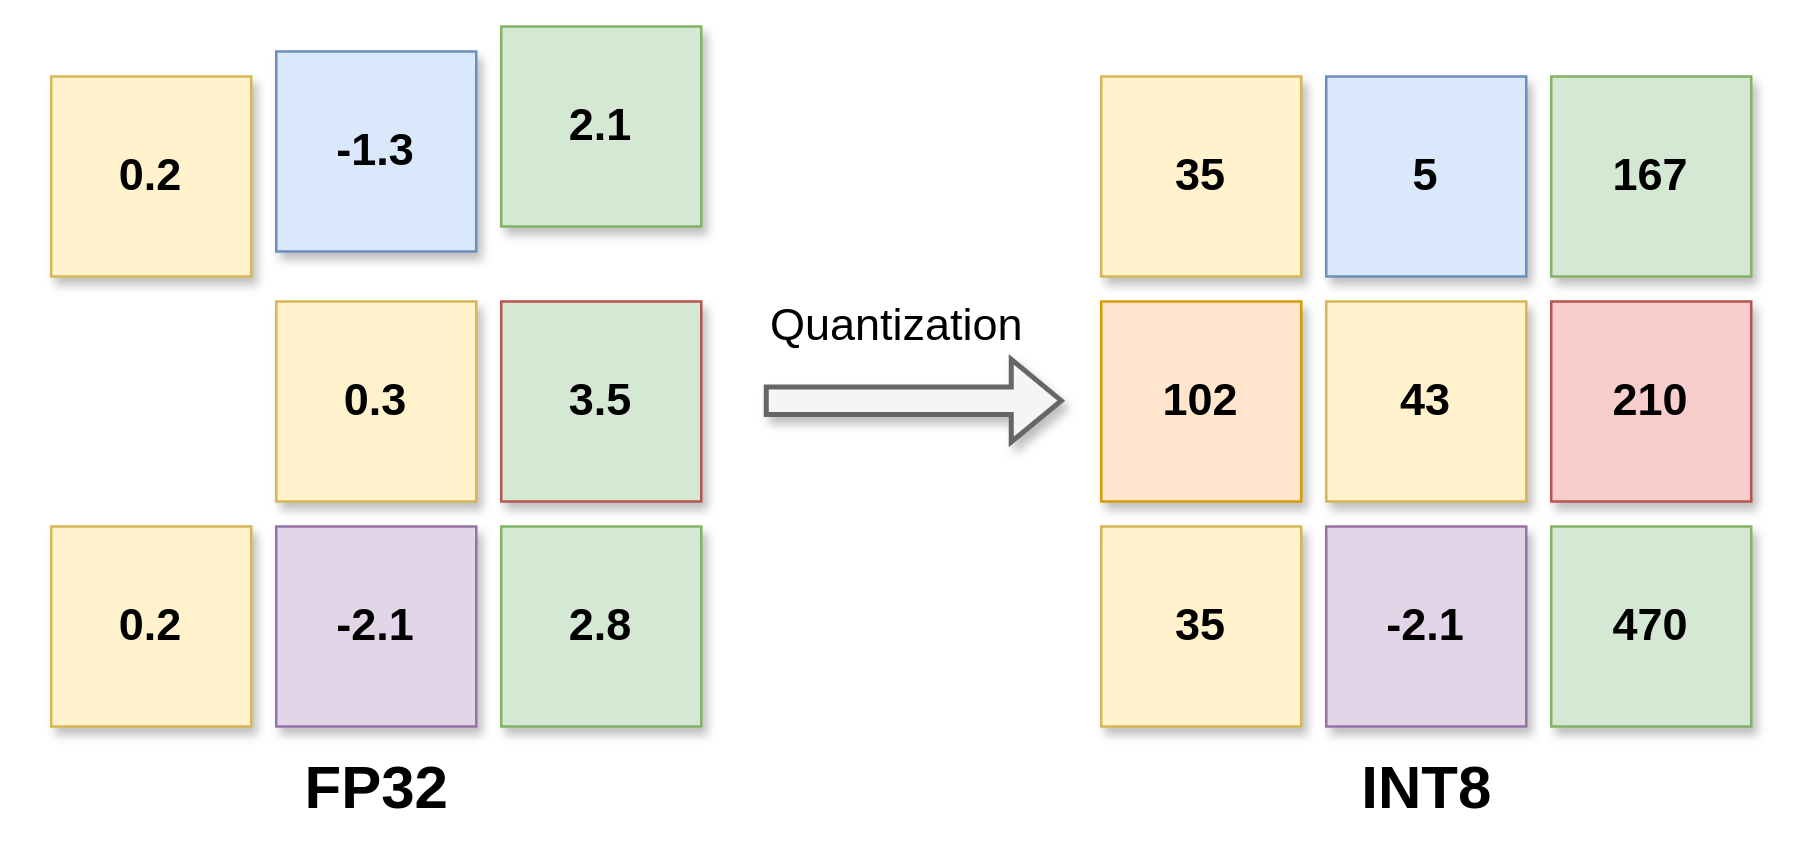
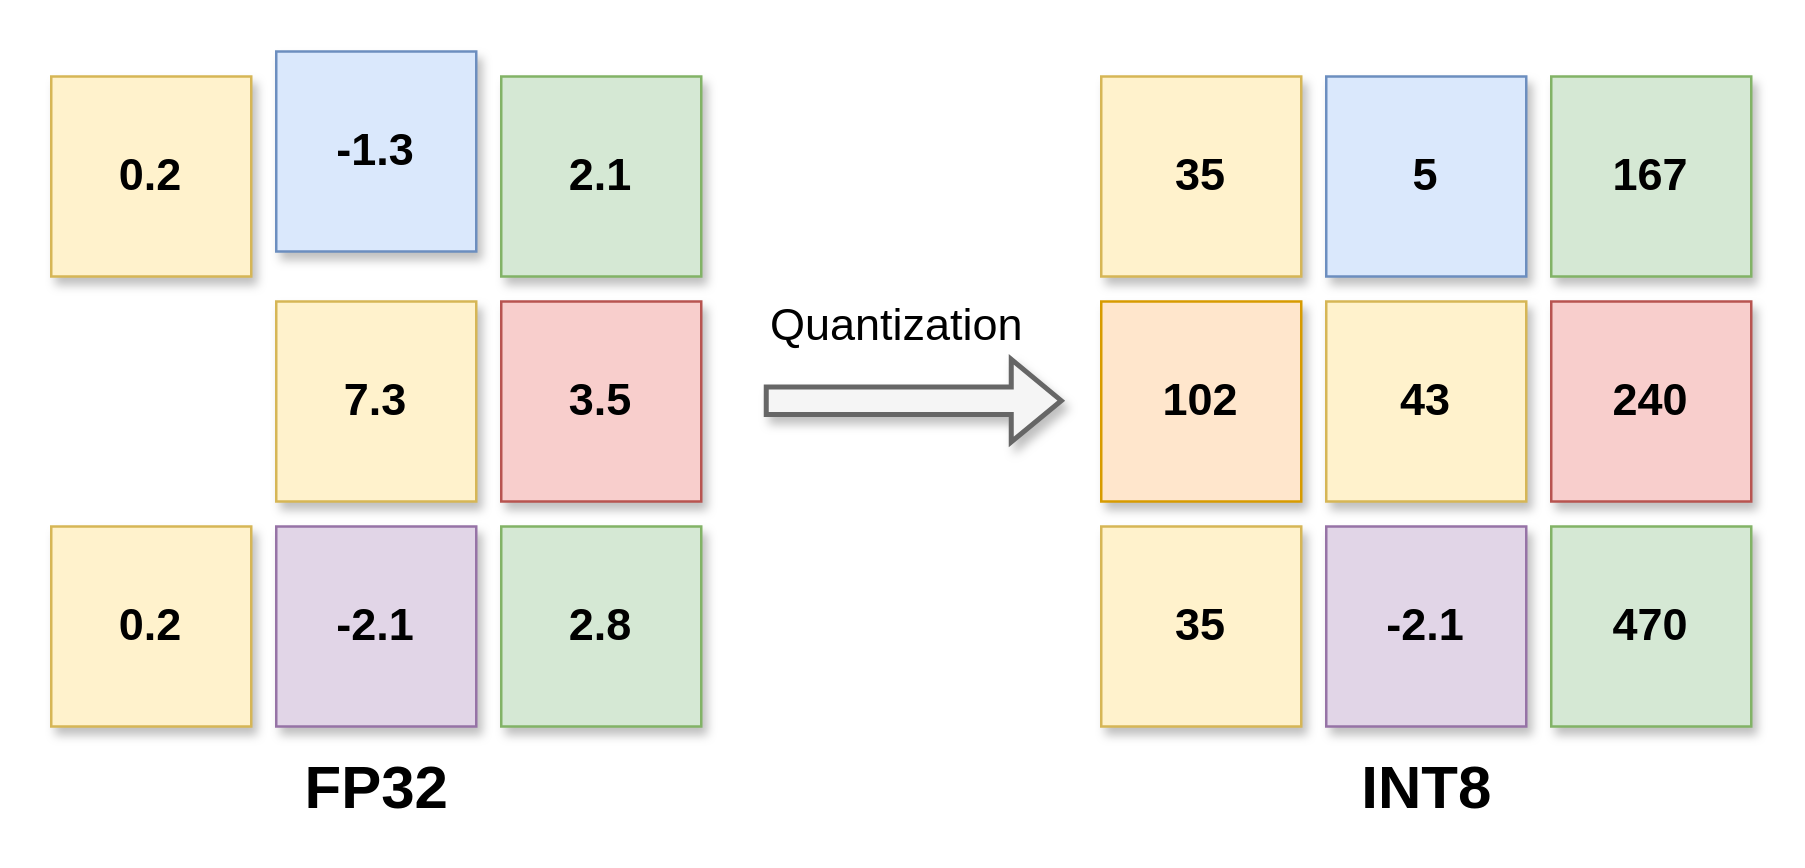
(601, 126) -> (601, 176)
(376, 401) -> (376, 401)
(601, 401) -> (601, 401)
(1651, 401) -> (1651, 401)
